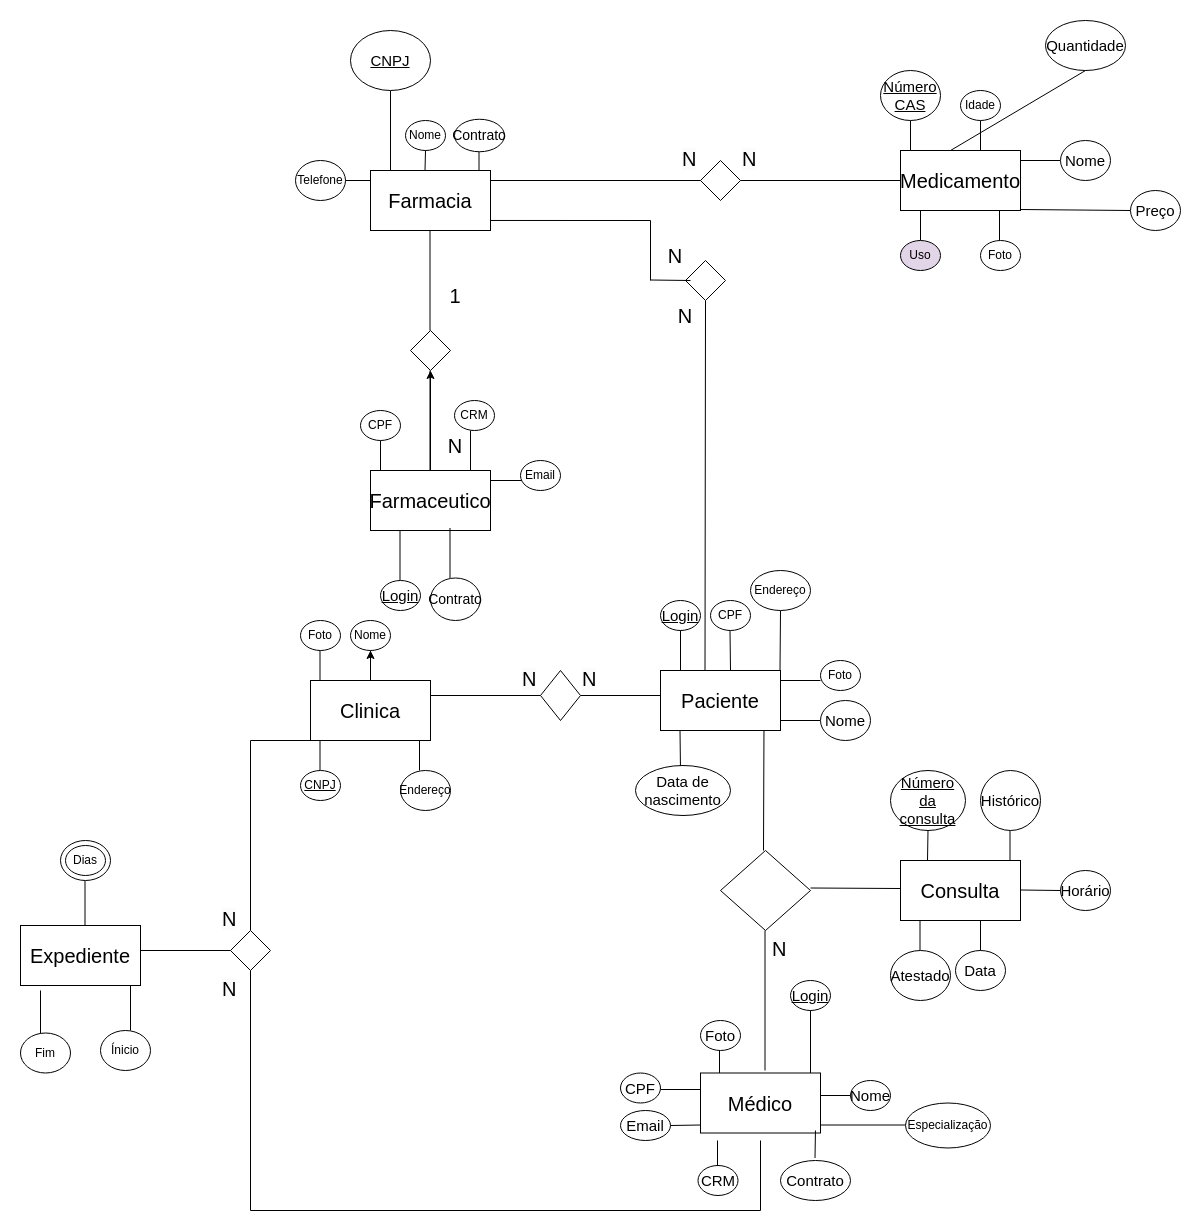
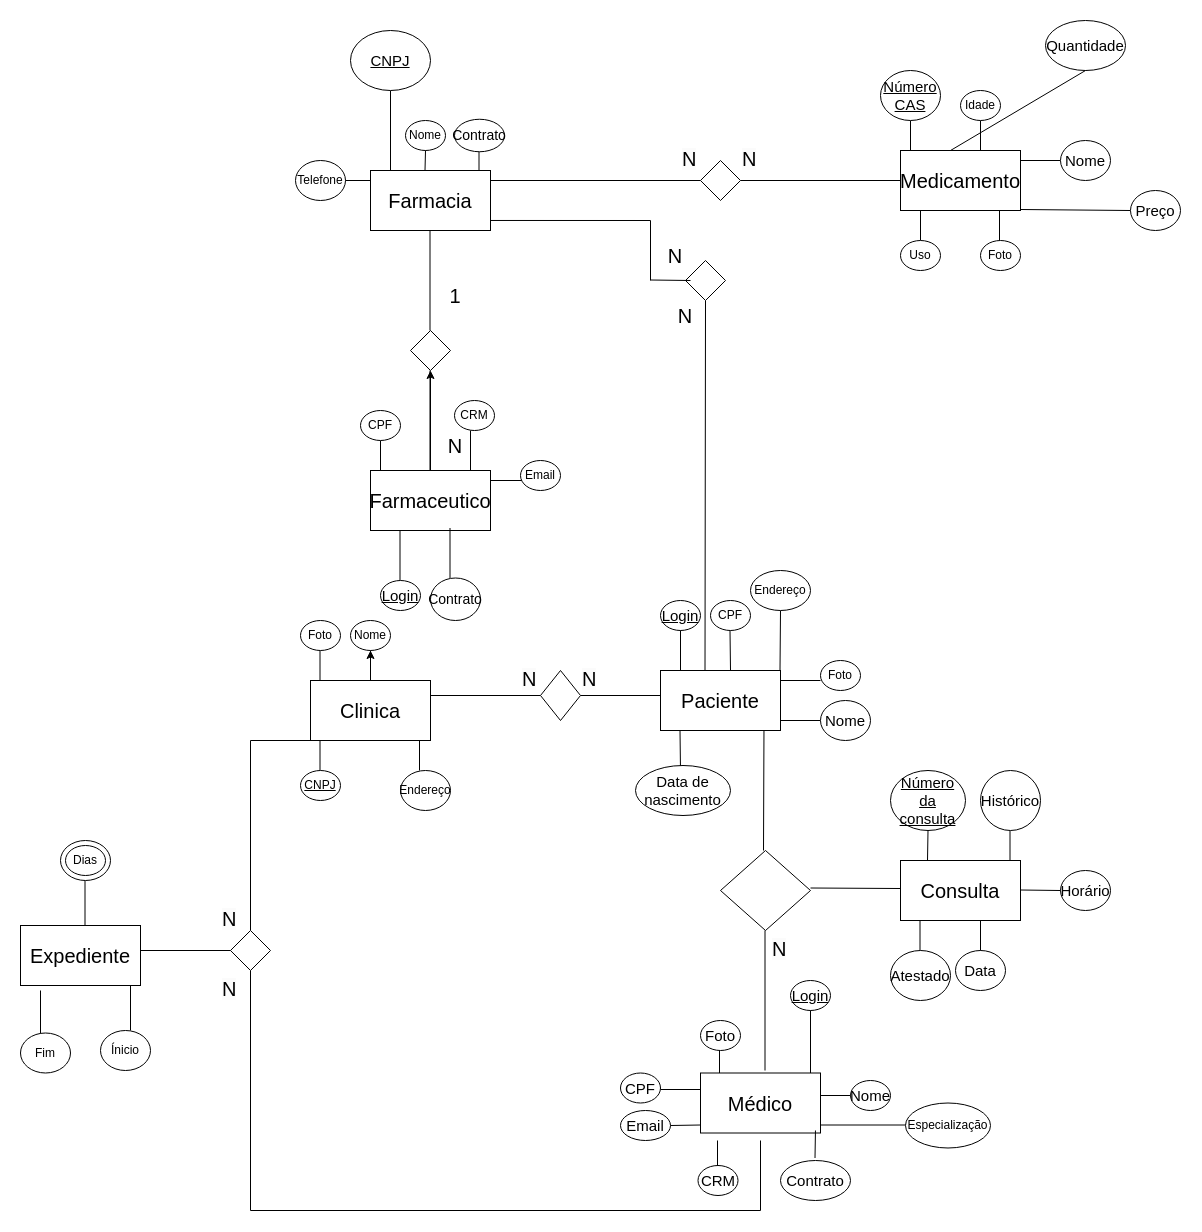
(921, 256) -> (921, 256)
